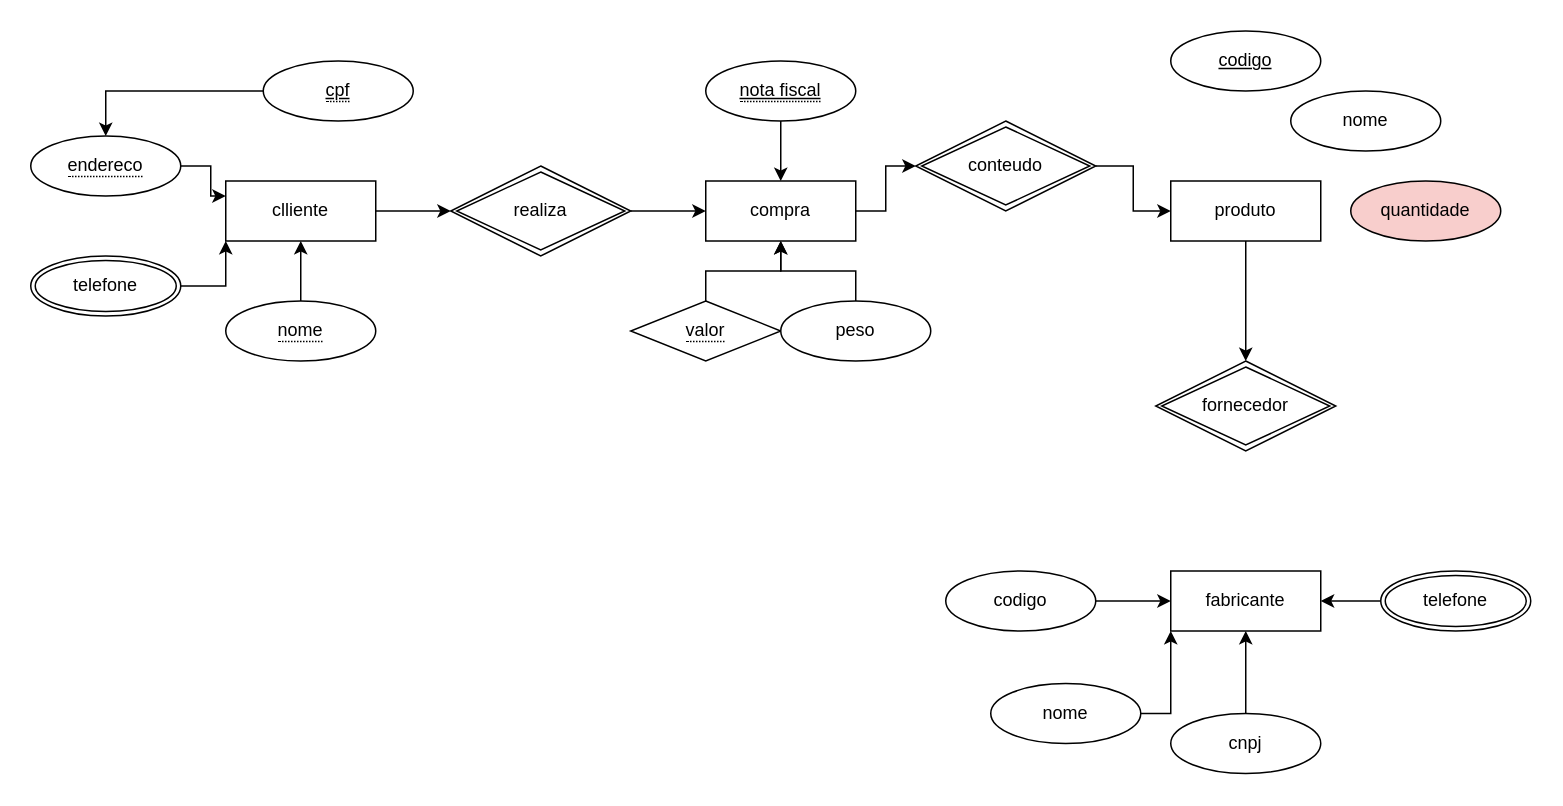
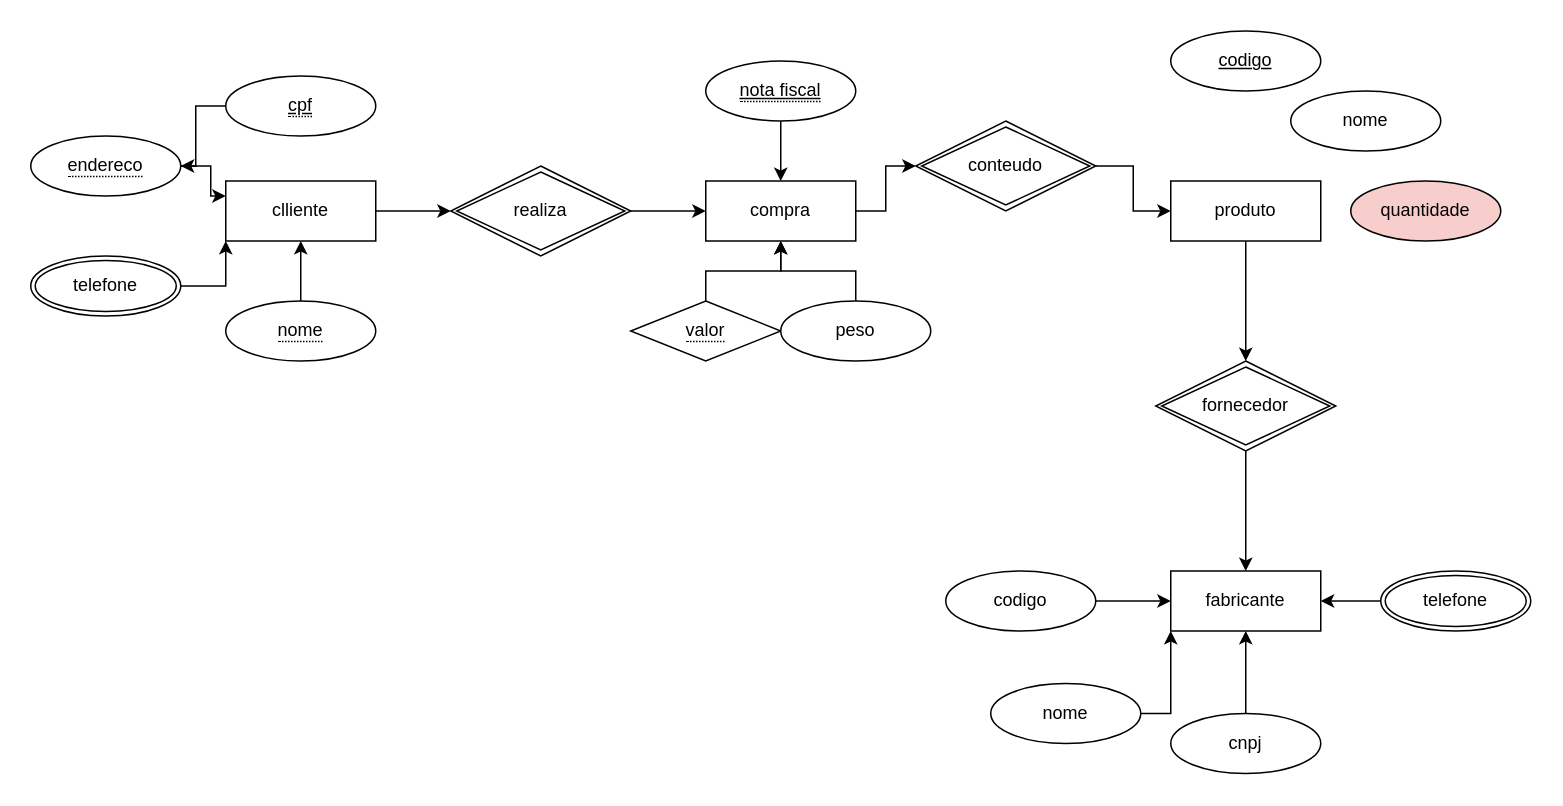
(338, 91) -> (301, 106)
none -> (1246, 506)
